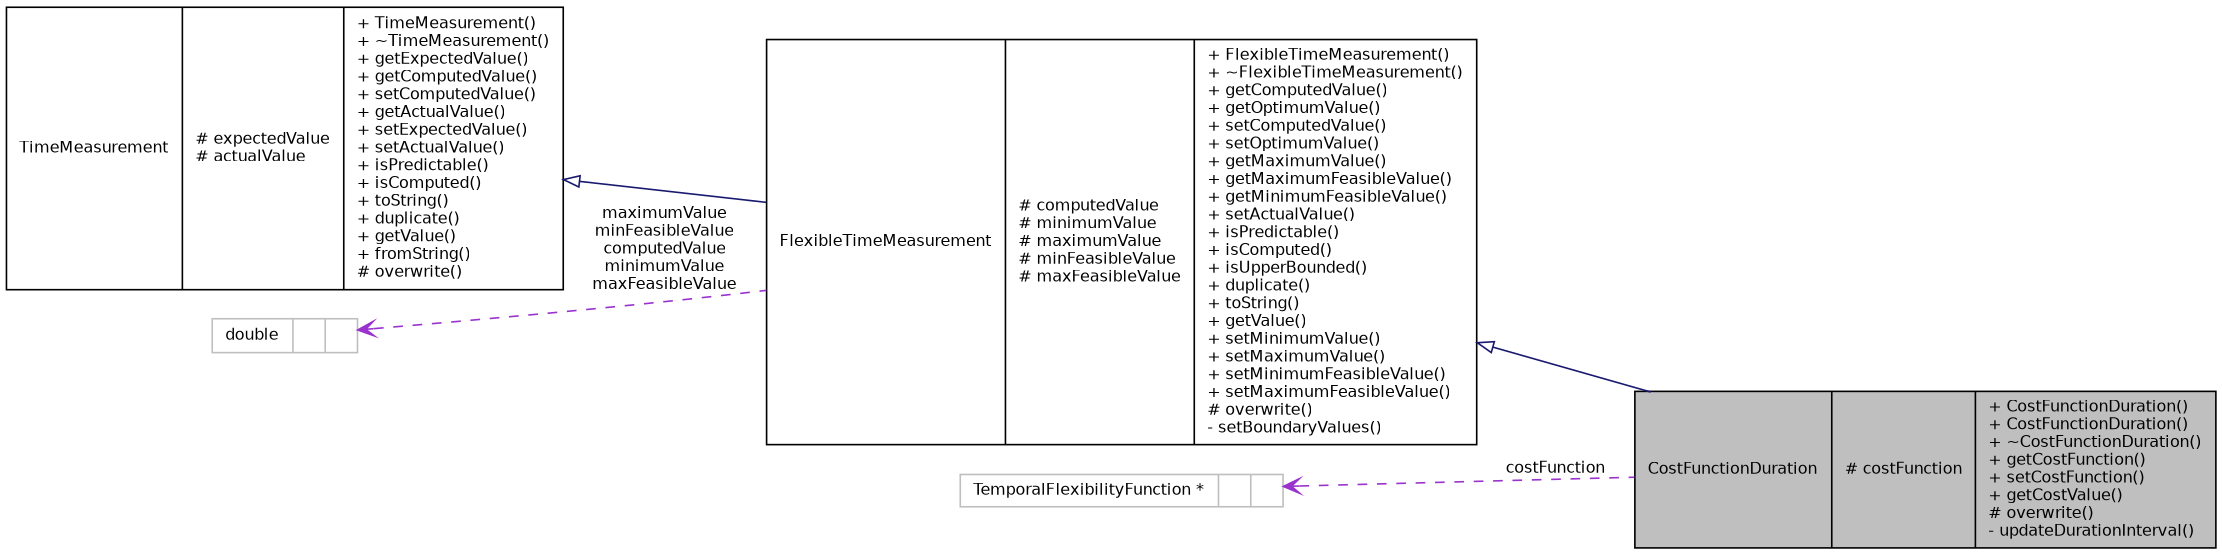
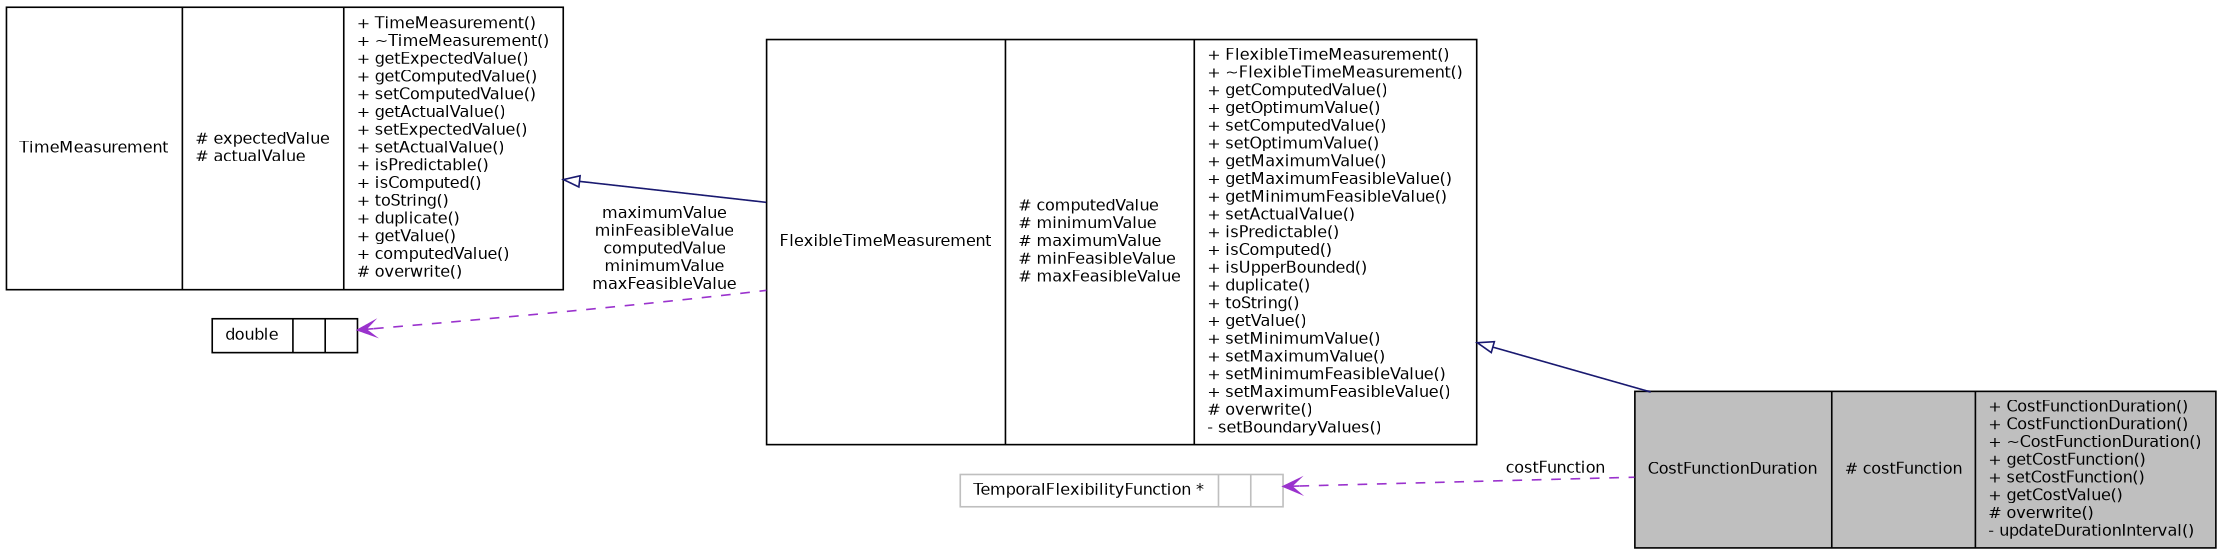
(414, 254) -> (433, 254)
(285, 336) -> (285, 336)
